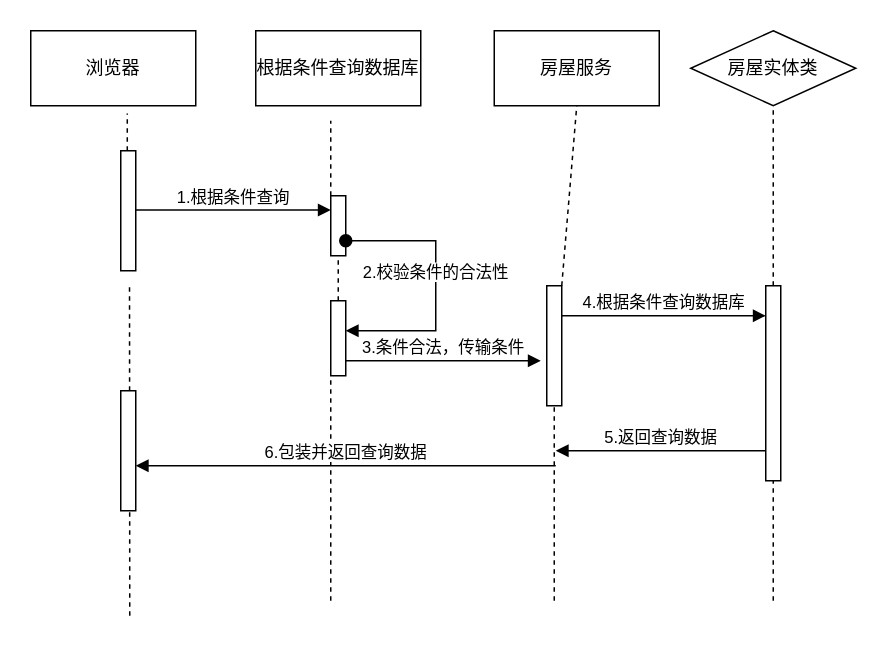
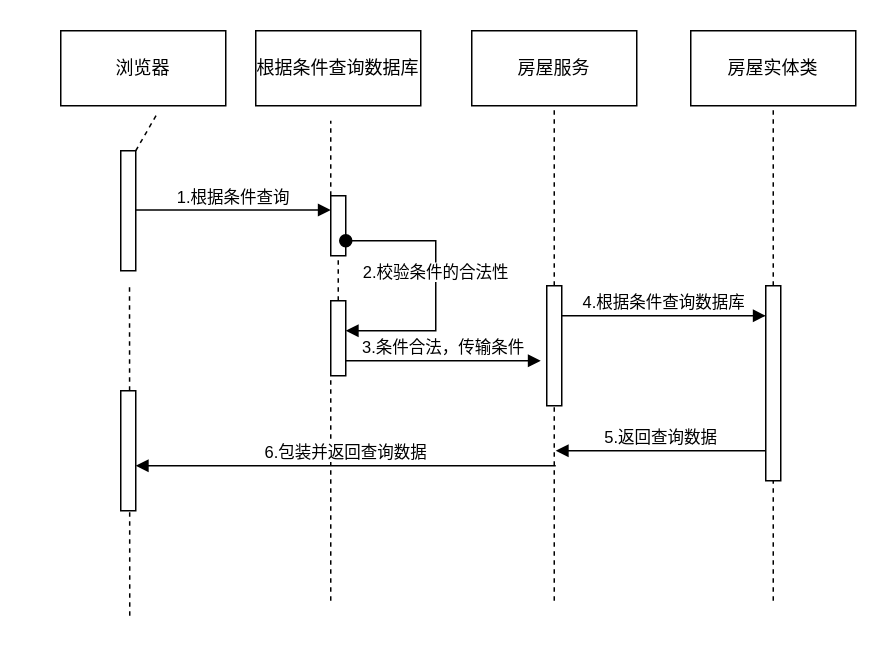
(113, 68) -> (143, 68)
(577, 68) -> (554, 68)
(773, 68) -> (773, 68)
